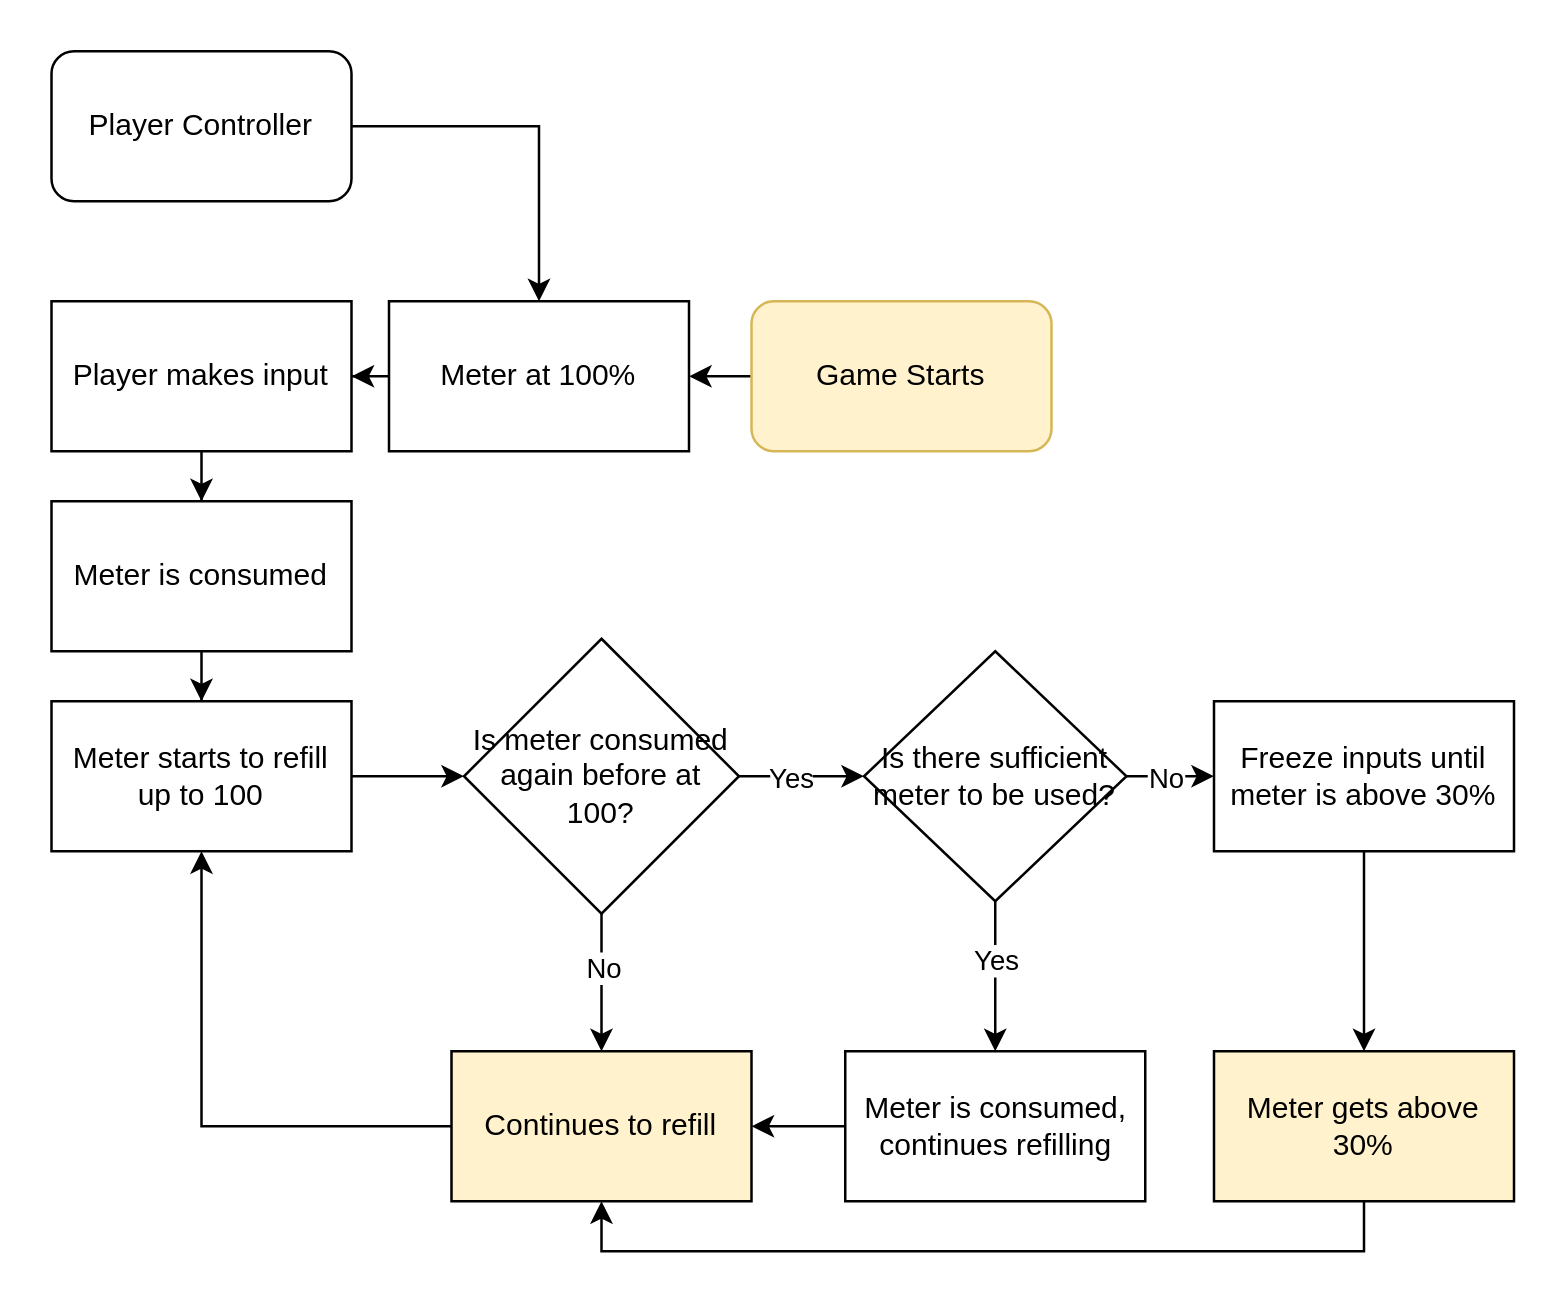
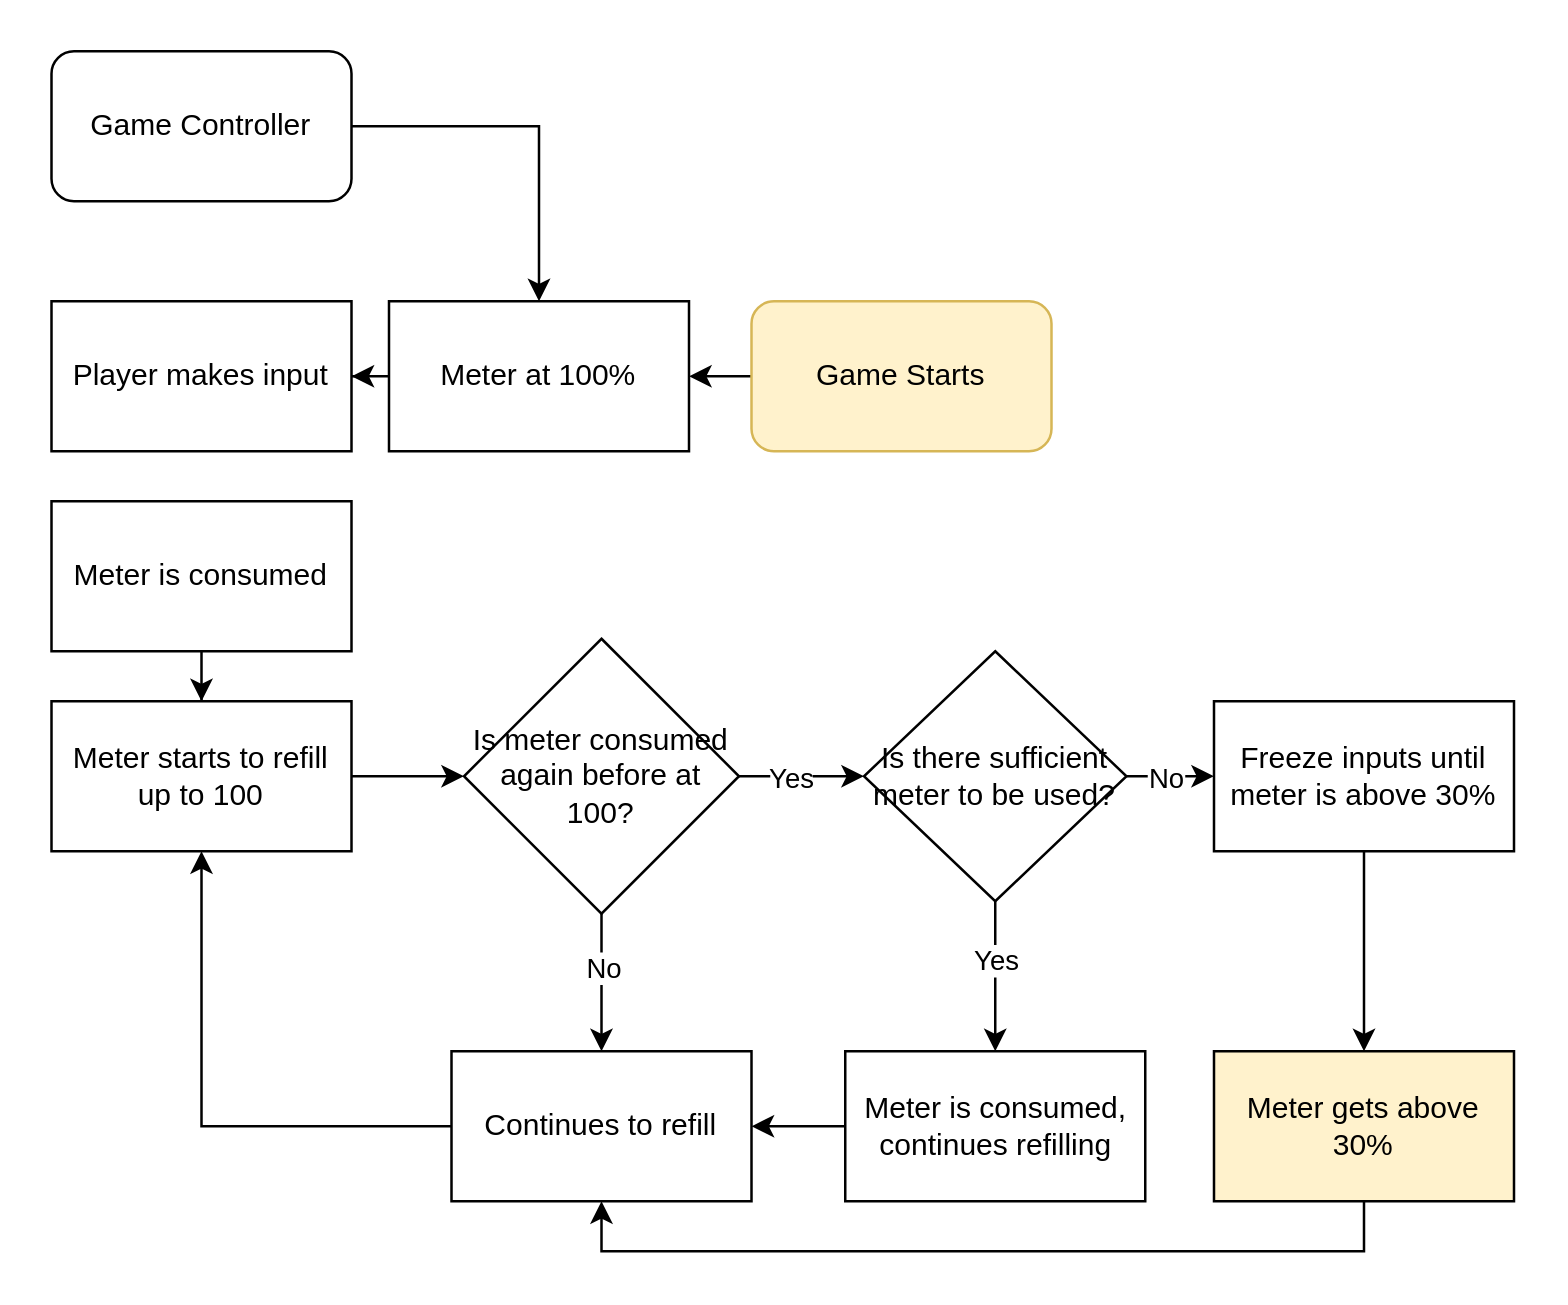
(201, 126) -> (201, 126)
(201, 484) -> none
(601, 1126) -> (601, 1126)
